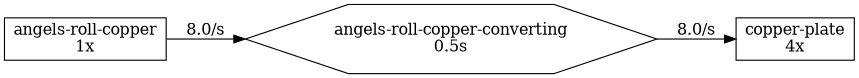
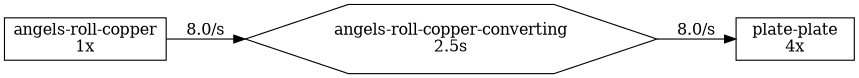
(451, 39) -> (451, 39)
(795, 39) -> (795, 39)
